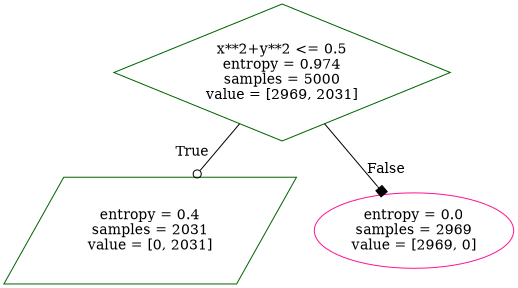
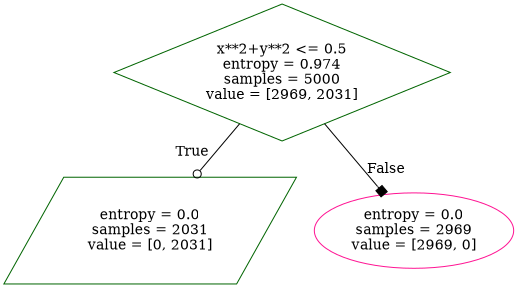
(150, 231) -> (150, 231)
